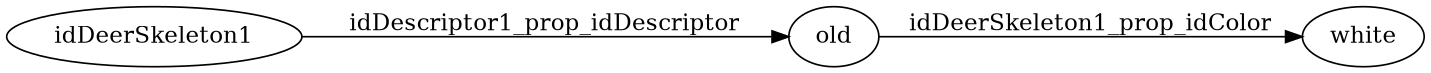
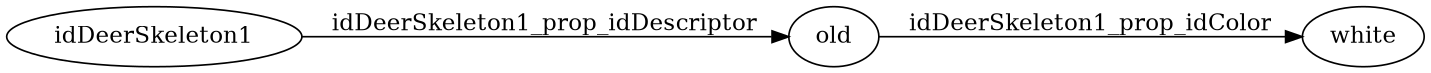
(545, 24) -> (545, 24)
